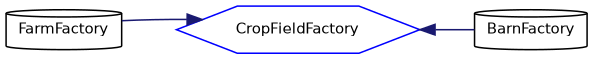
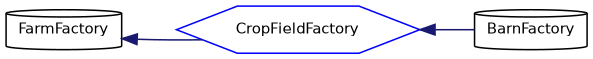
(154, 20) -> (170, 40)
